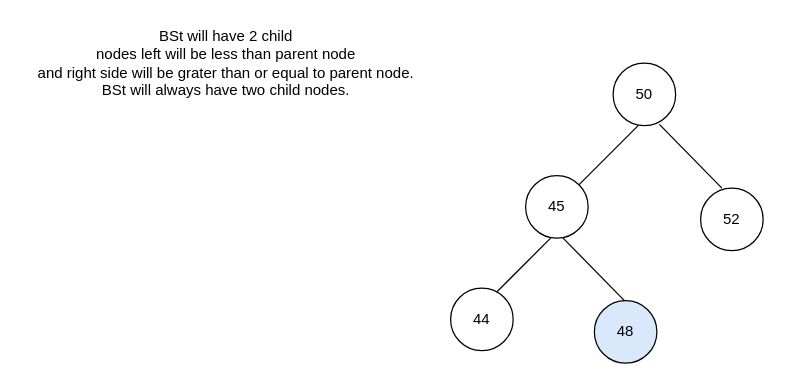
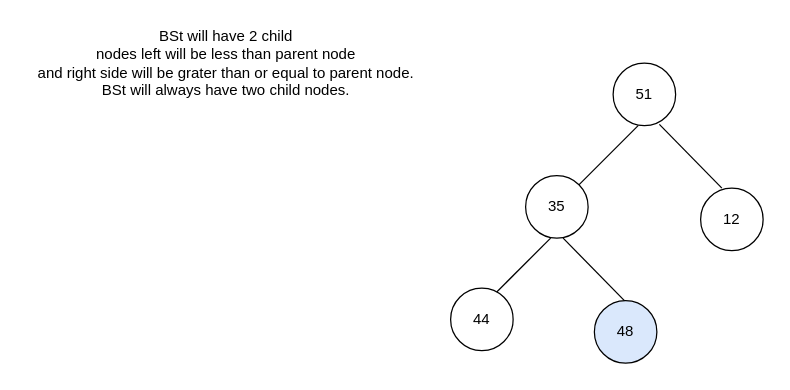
(644, 94) -> (644, 94)
(557, 207) -> (557, 207)
(732, 219) -> (732, 219)
